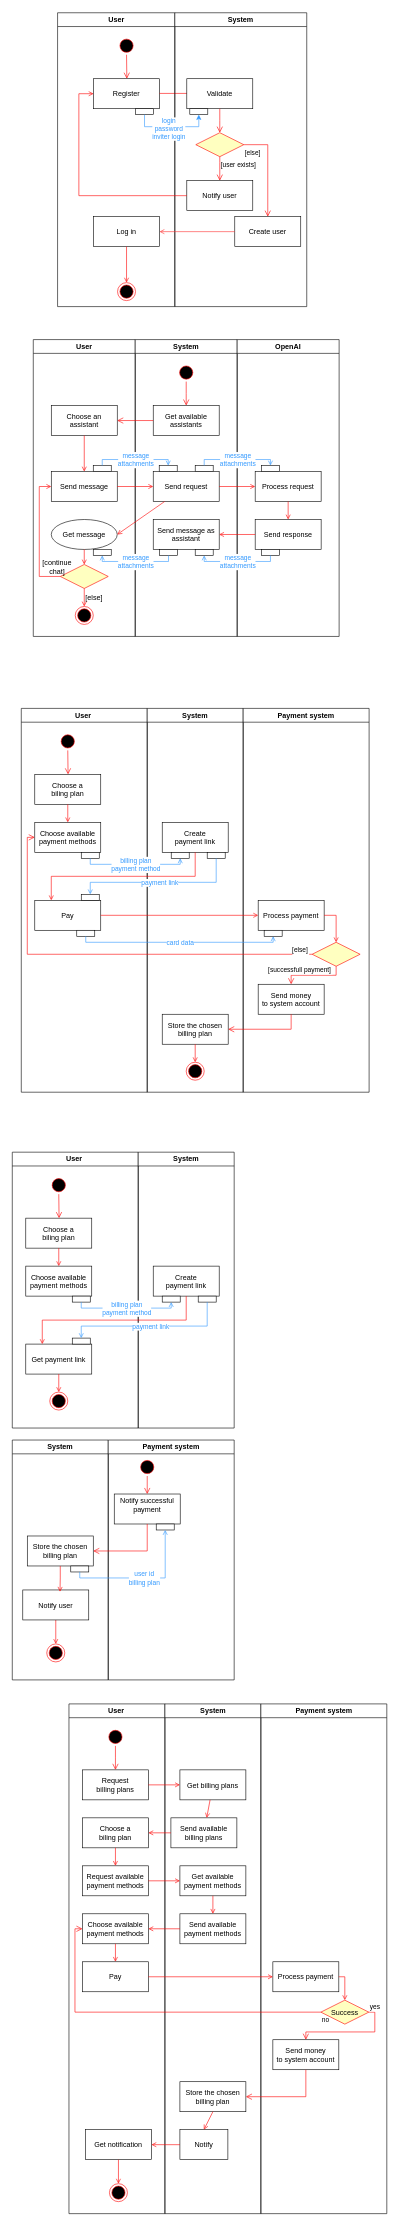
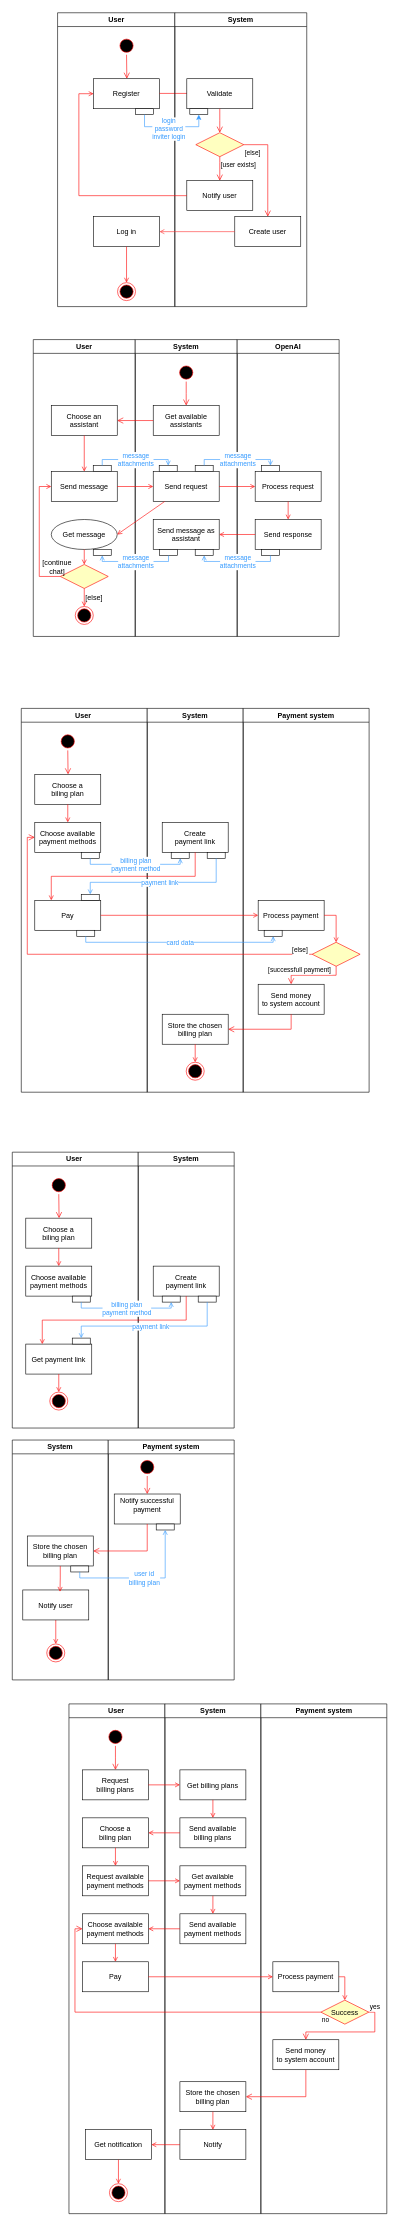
(204, 1833) -> (213, 1833)
(204, 2145) -> (213, 2145)
